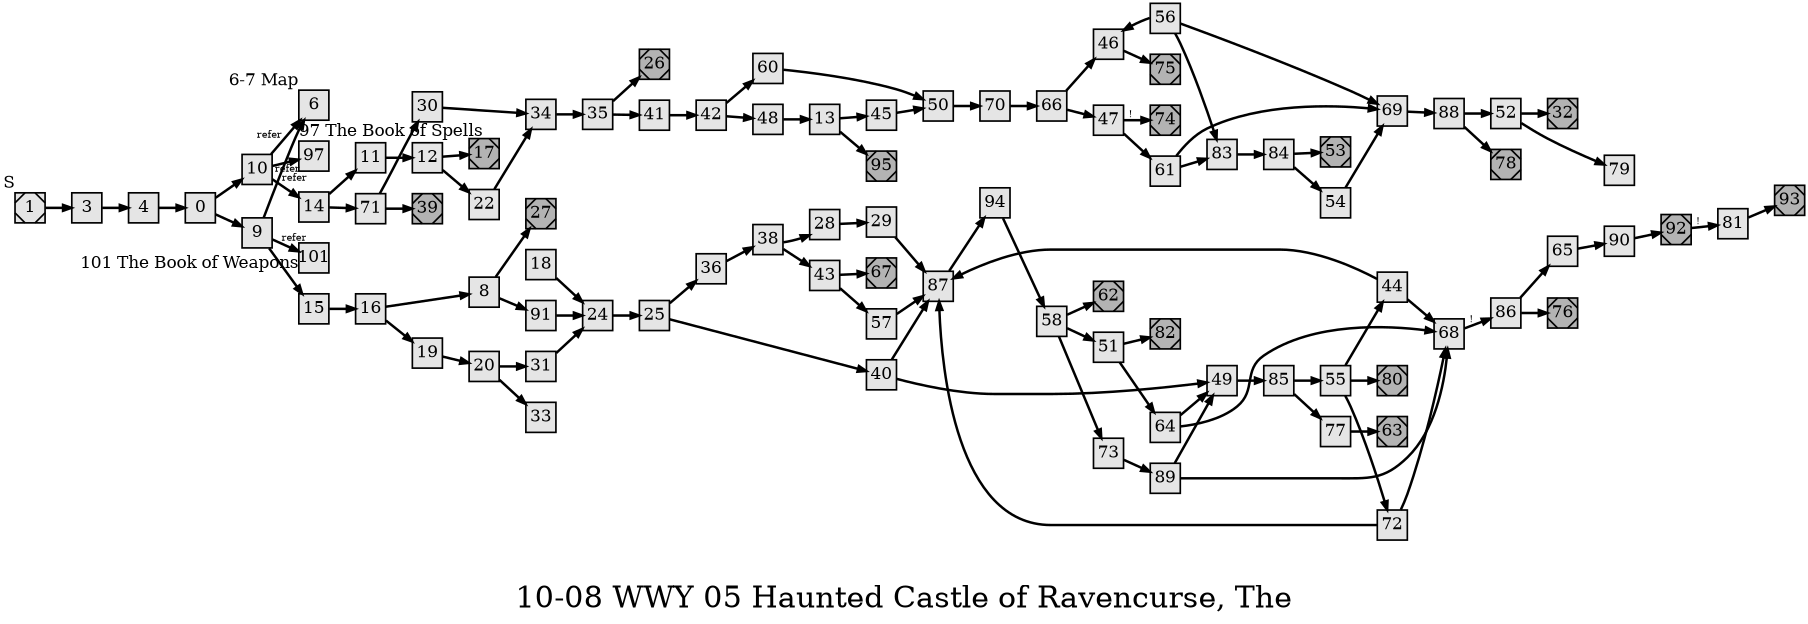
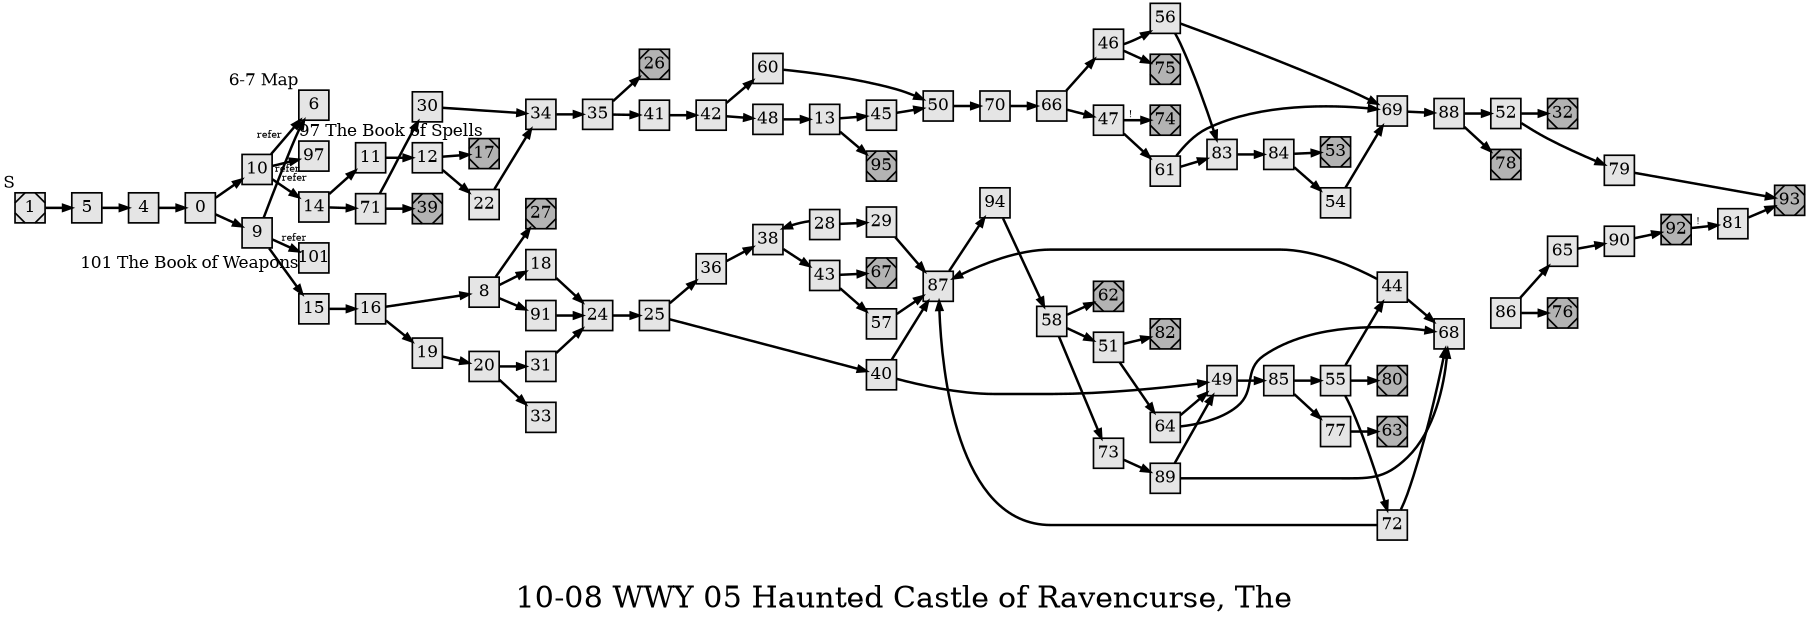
(1140, 22) -> (1133, 40)
none -> (1700, 185)
(87, 208) -> (87, 208)
(792, 241) -> (800, 223)
none -> (509, 280)
(1473, 325) -> none
